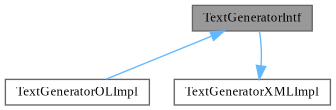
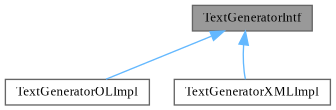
(261, 48) -> (243, 62)
